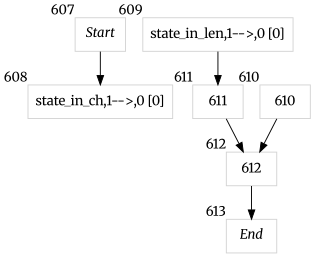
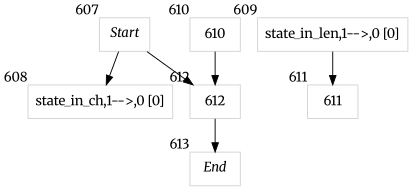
(233, 131) -> (166, 65)
